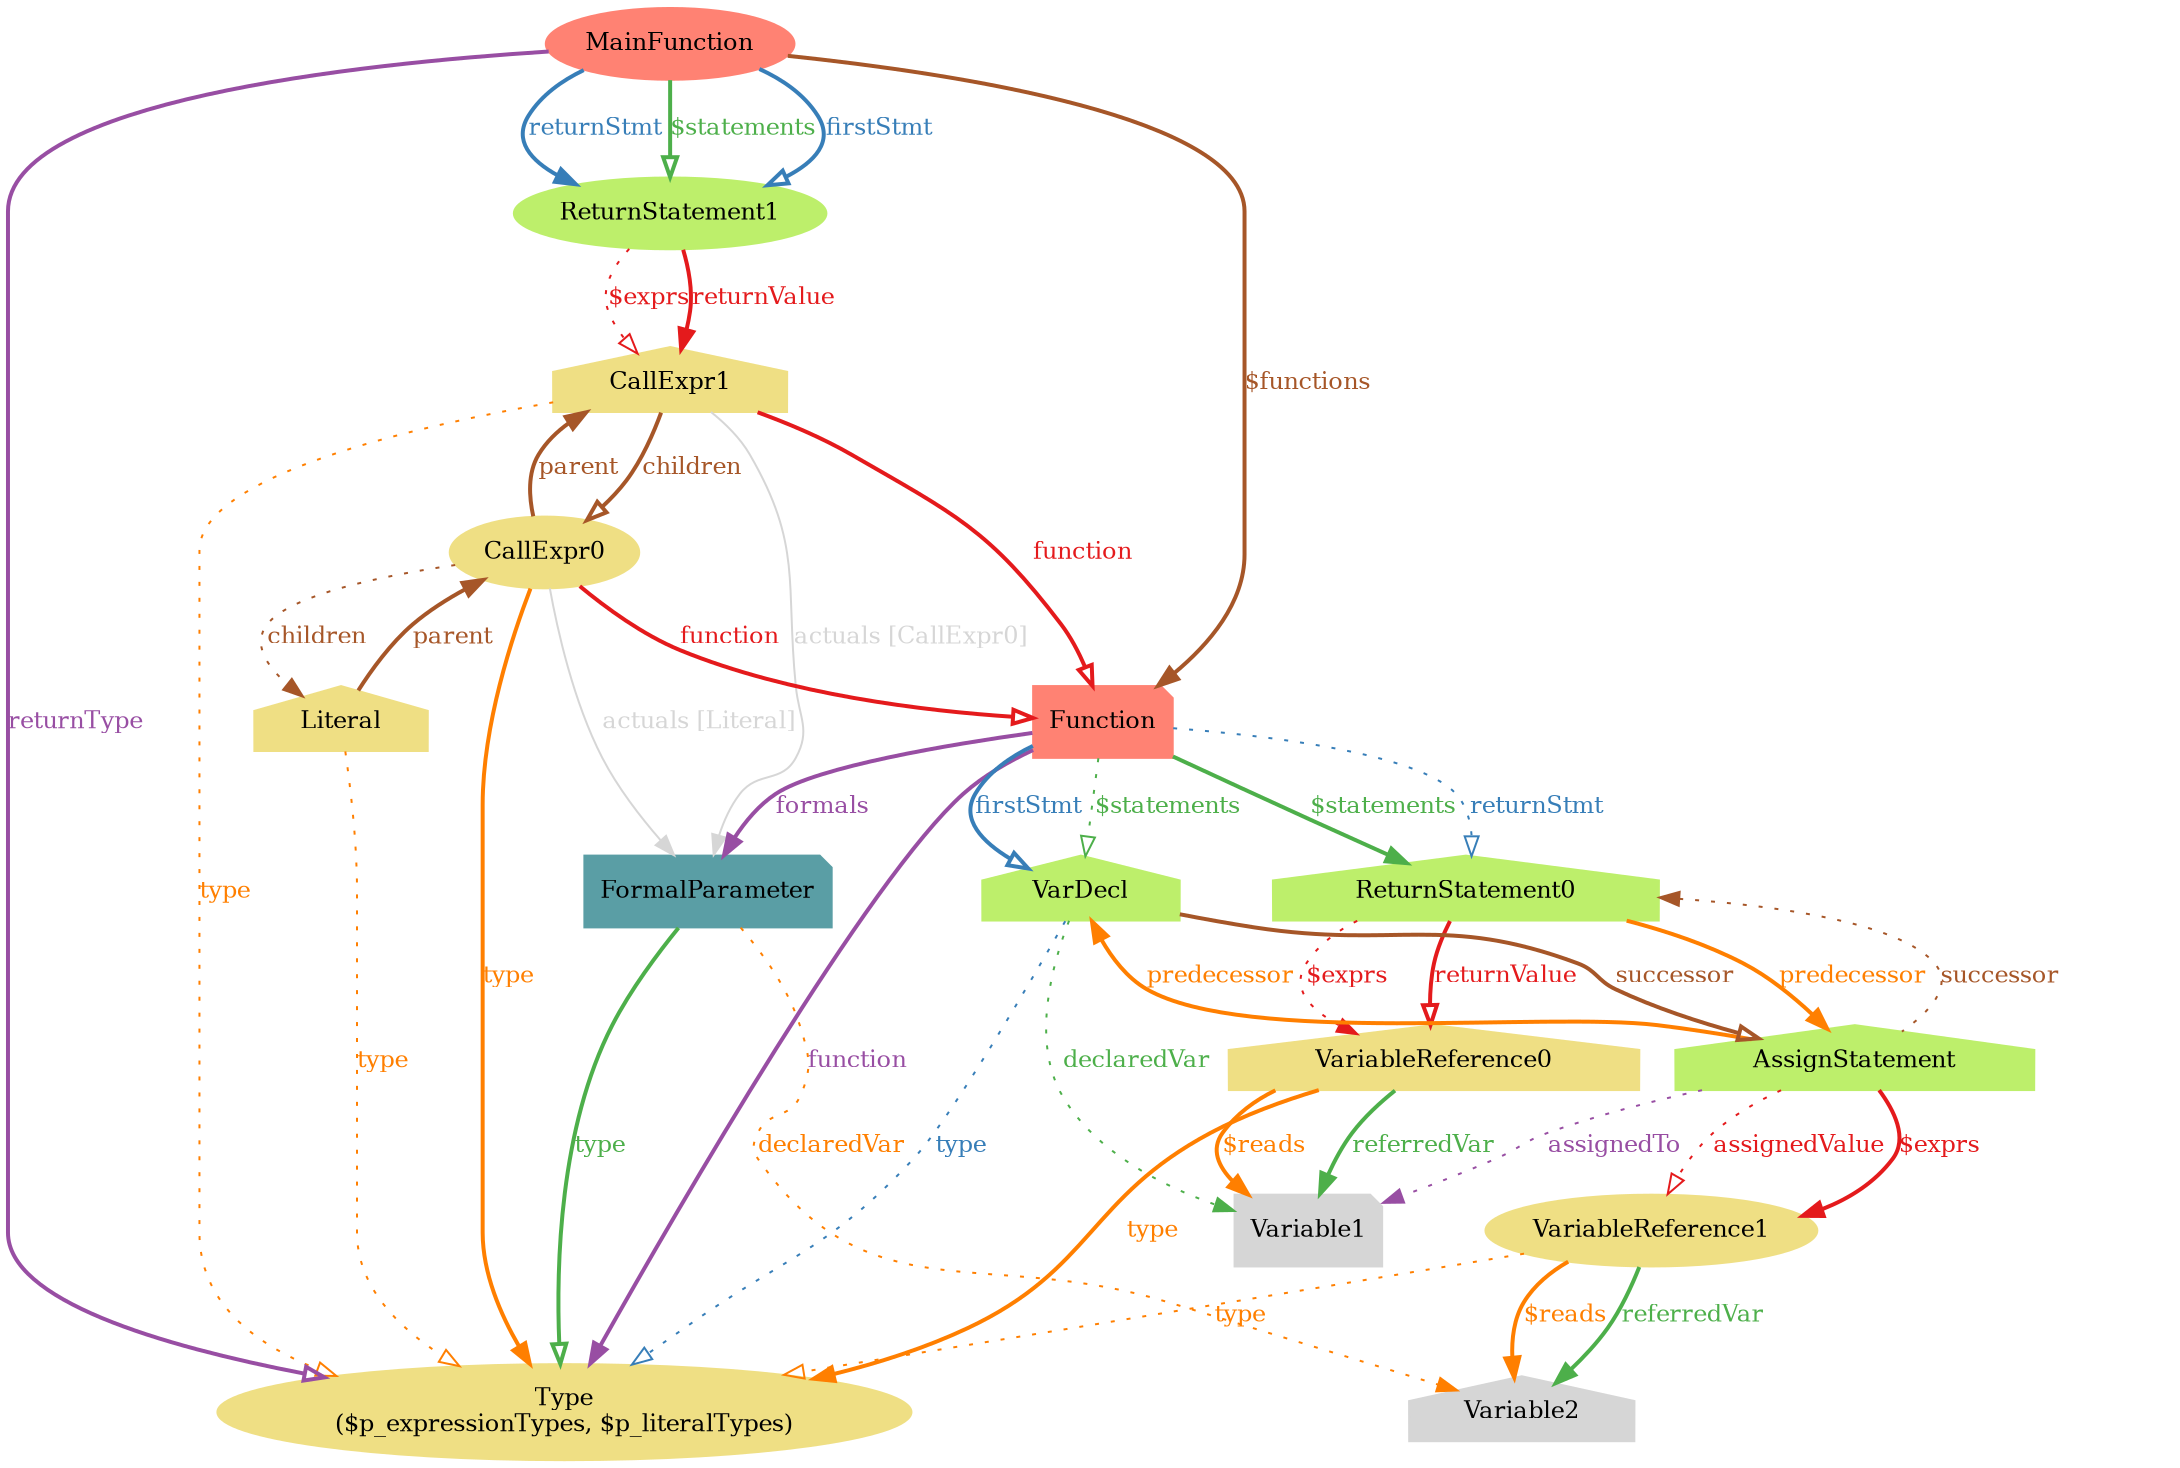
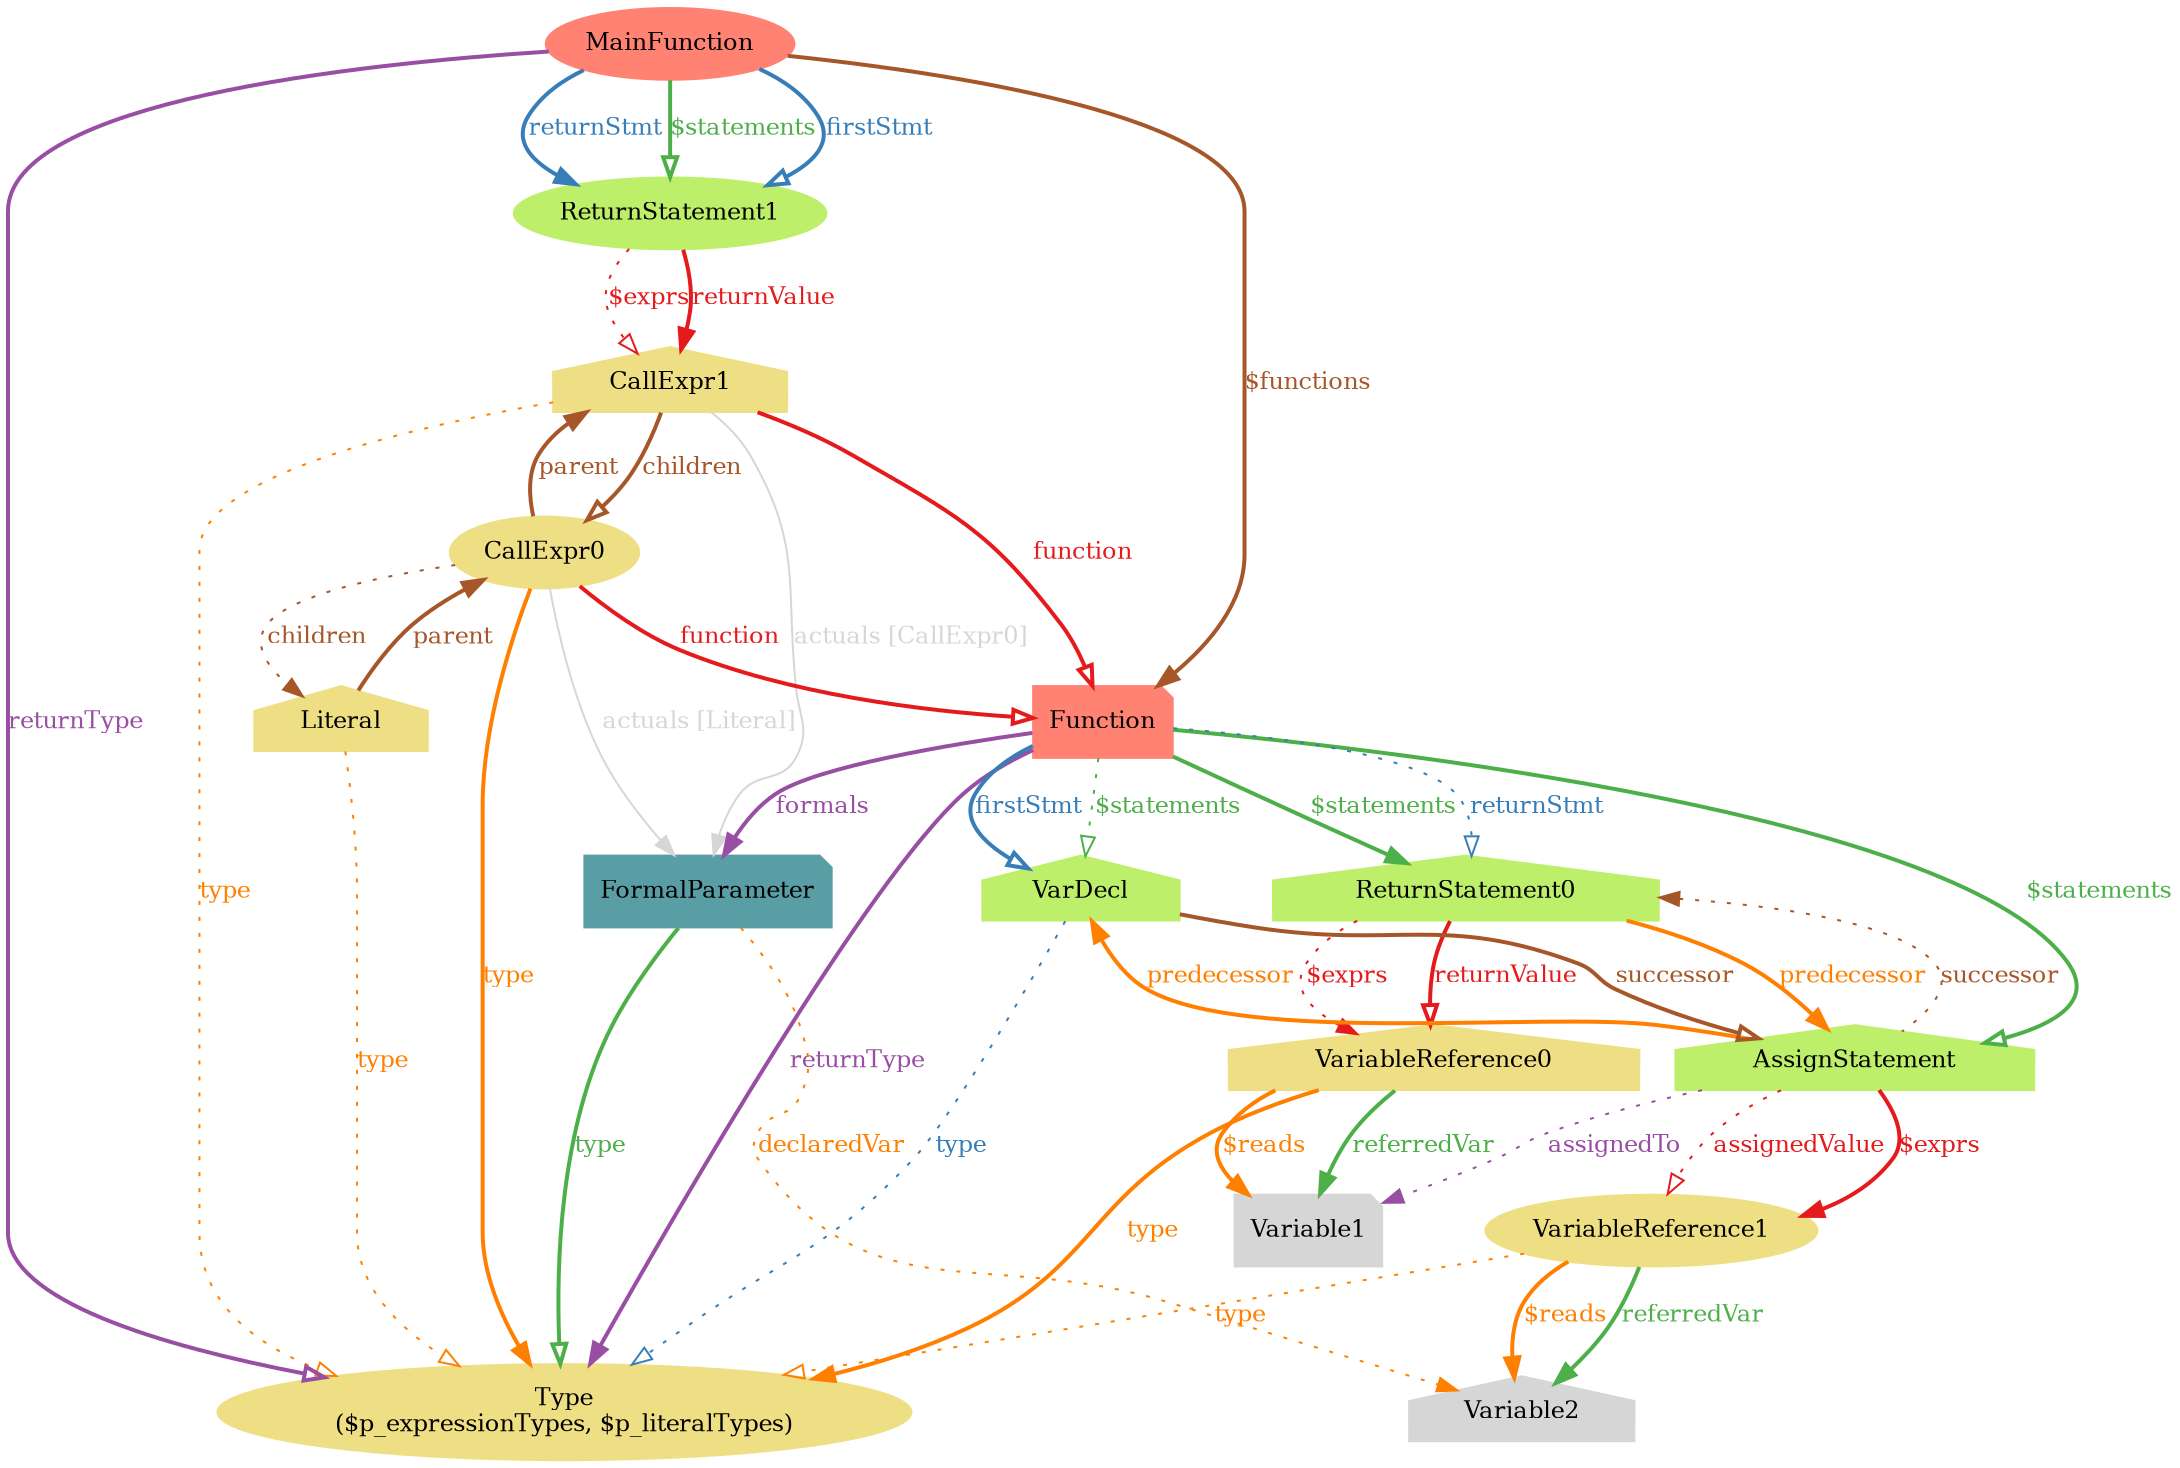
none -> (1696, 806)
(858, 1061) -> (858, 1061)
(1065, 1100) -> none
